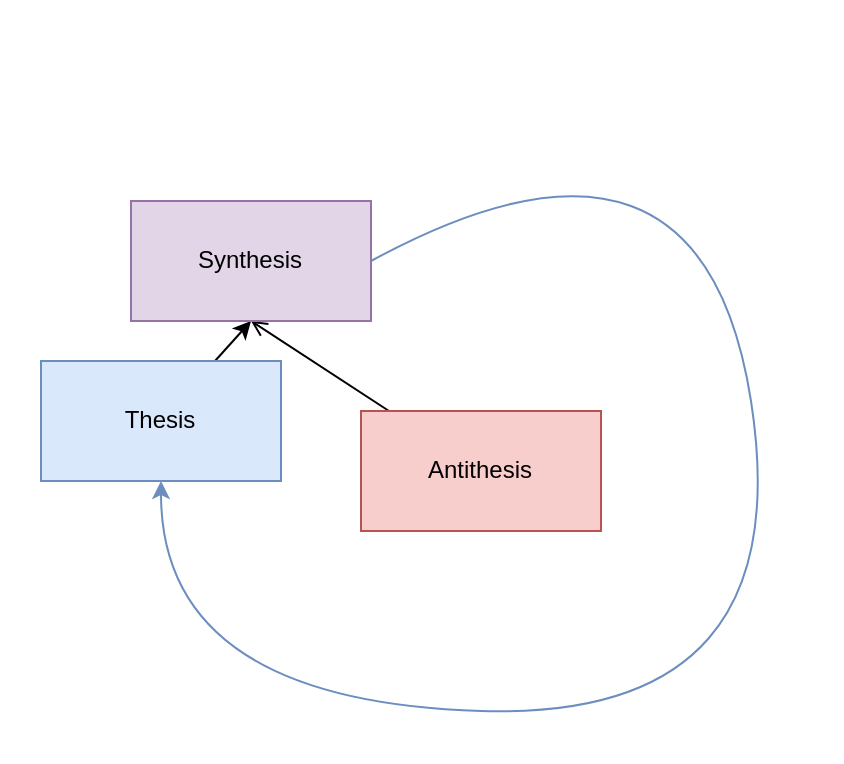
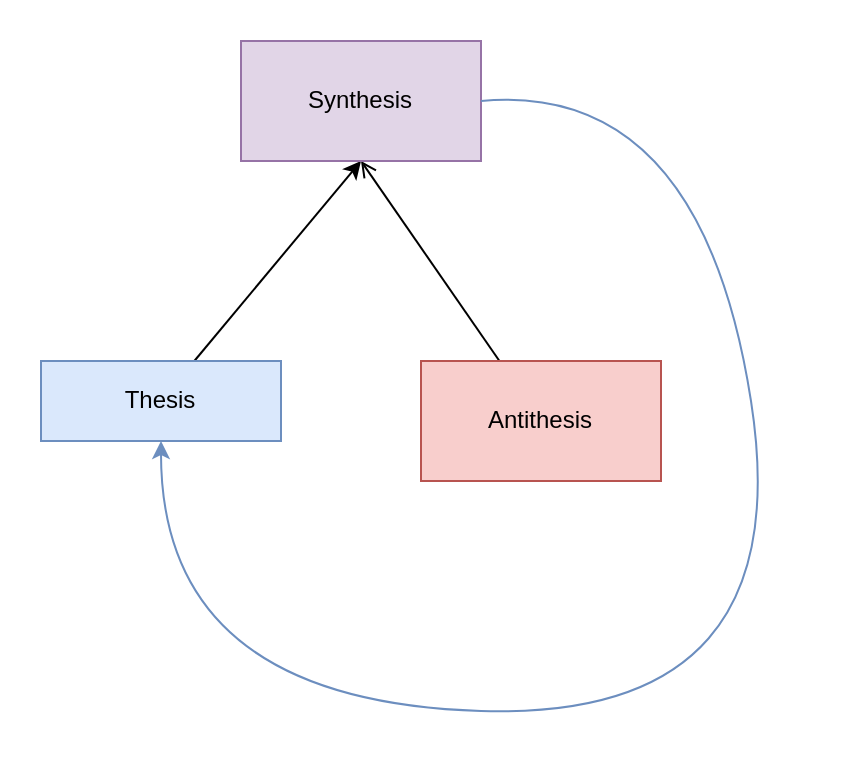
(251, 261) -> (361, 101)
(161, 421) -> (161, 401)
(481, 471) -> (541, 421)
